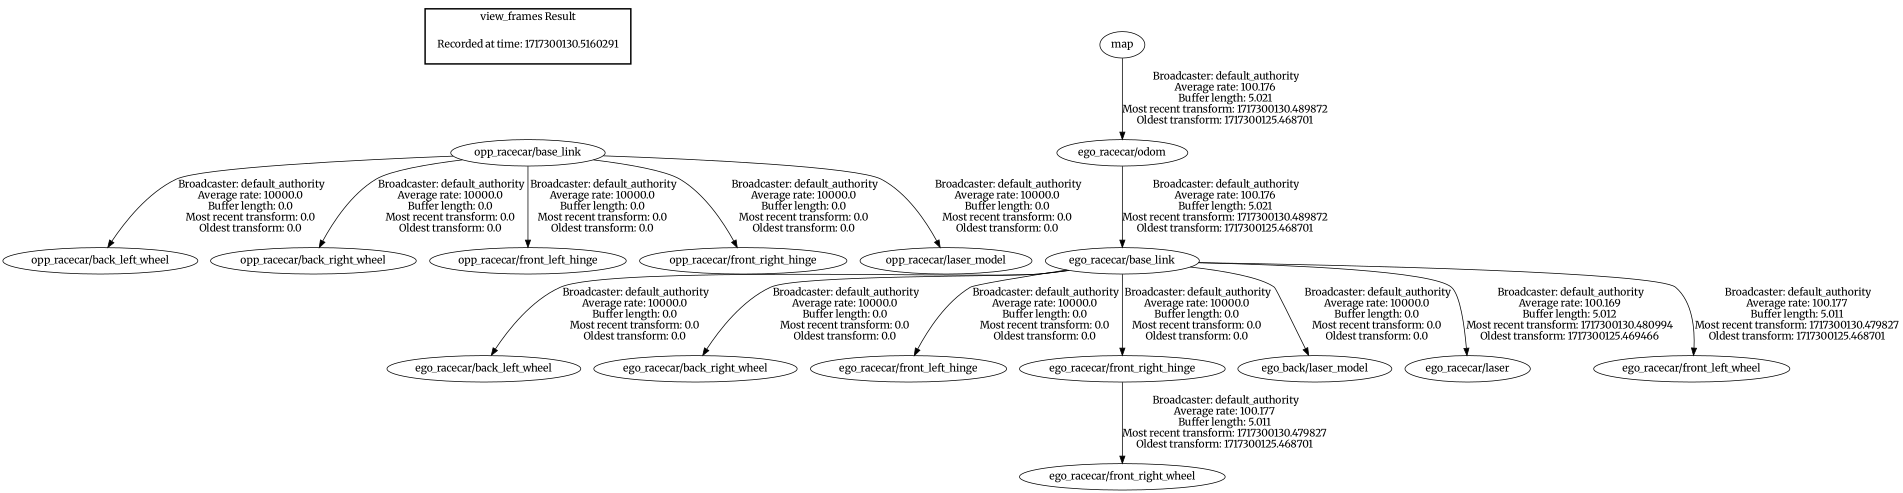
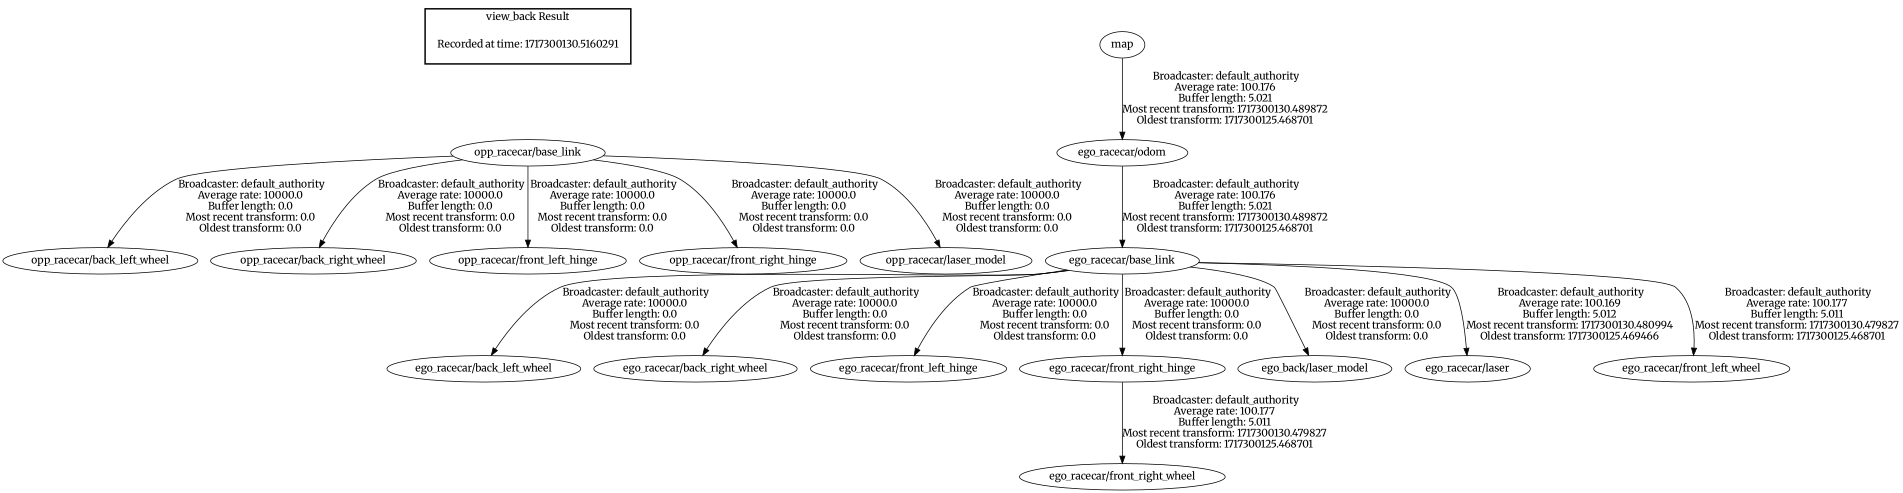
(528, 17) -> (528, 17)
